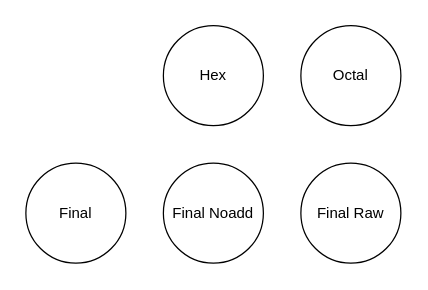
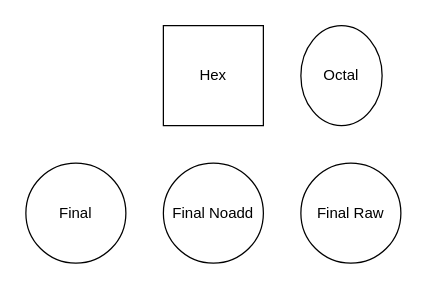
(213, 76) -> (213, 76)
(351, 76) -> (341, 76)
